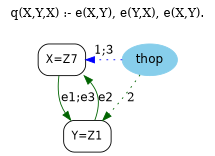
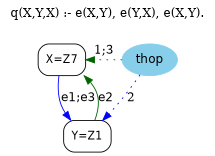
(108, 60) -> (108, 60)
(59, 95) -> (59, 95)
(125, 95) -> (125, 95)
